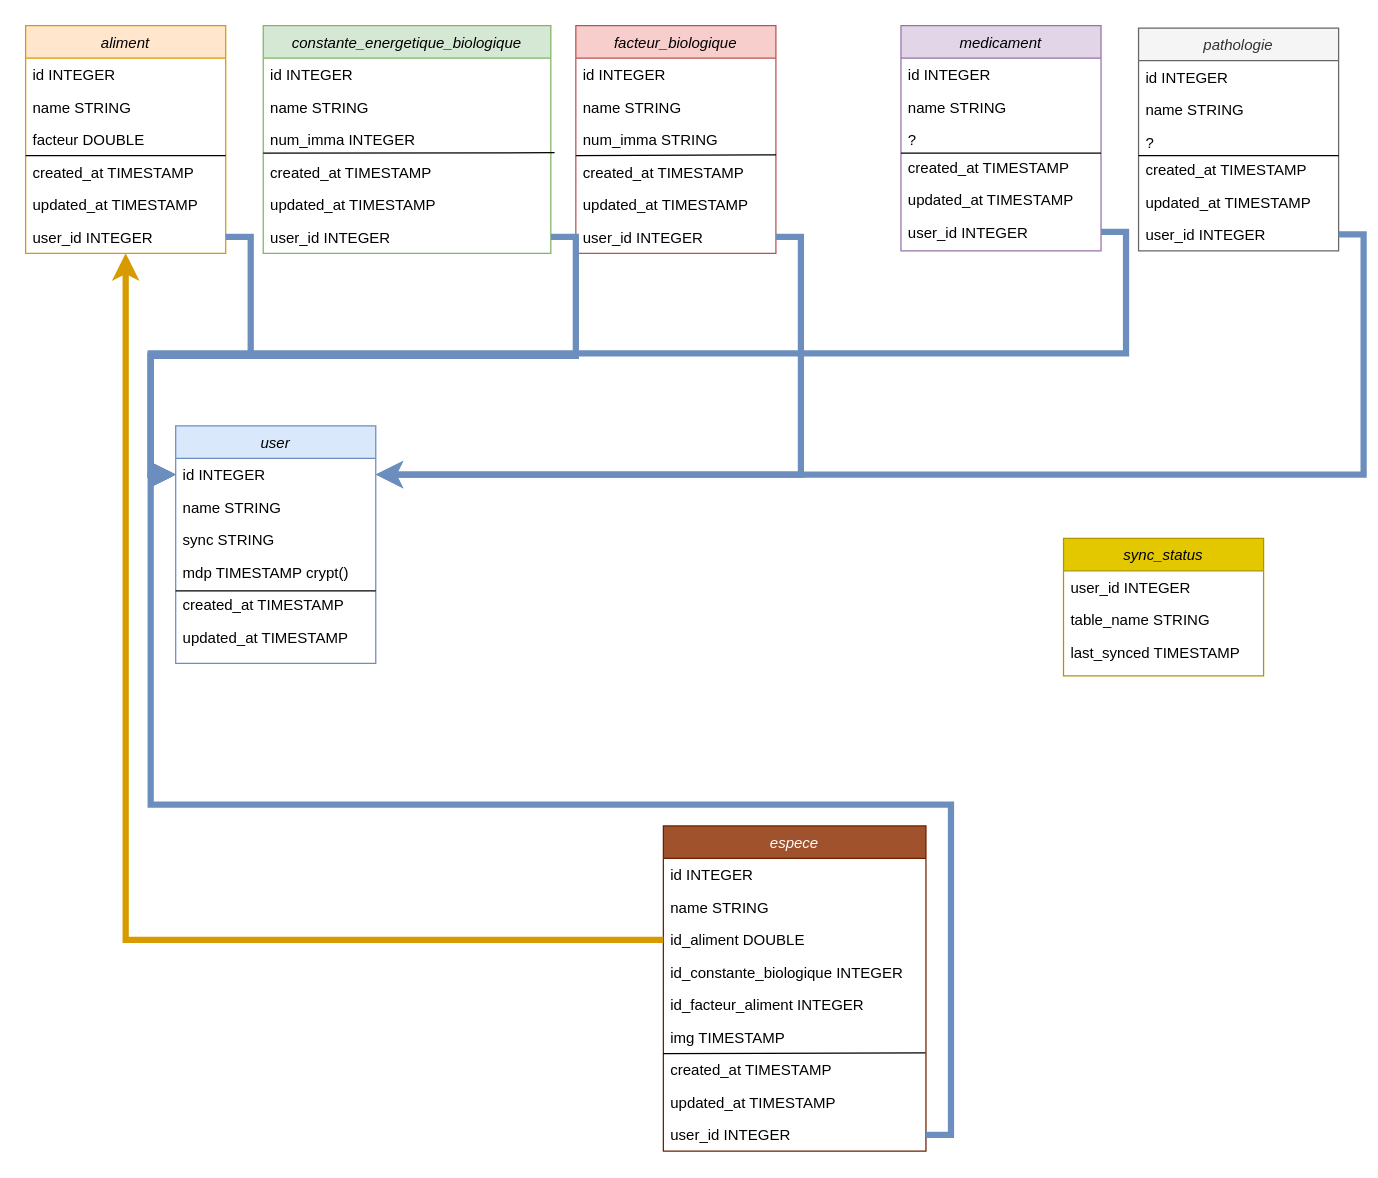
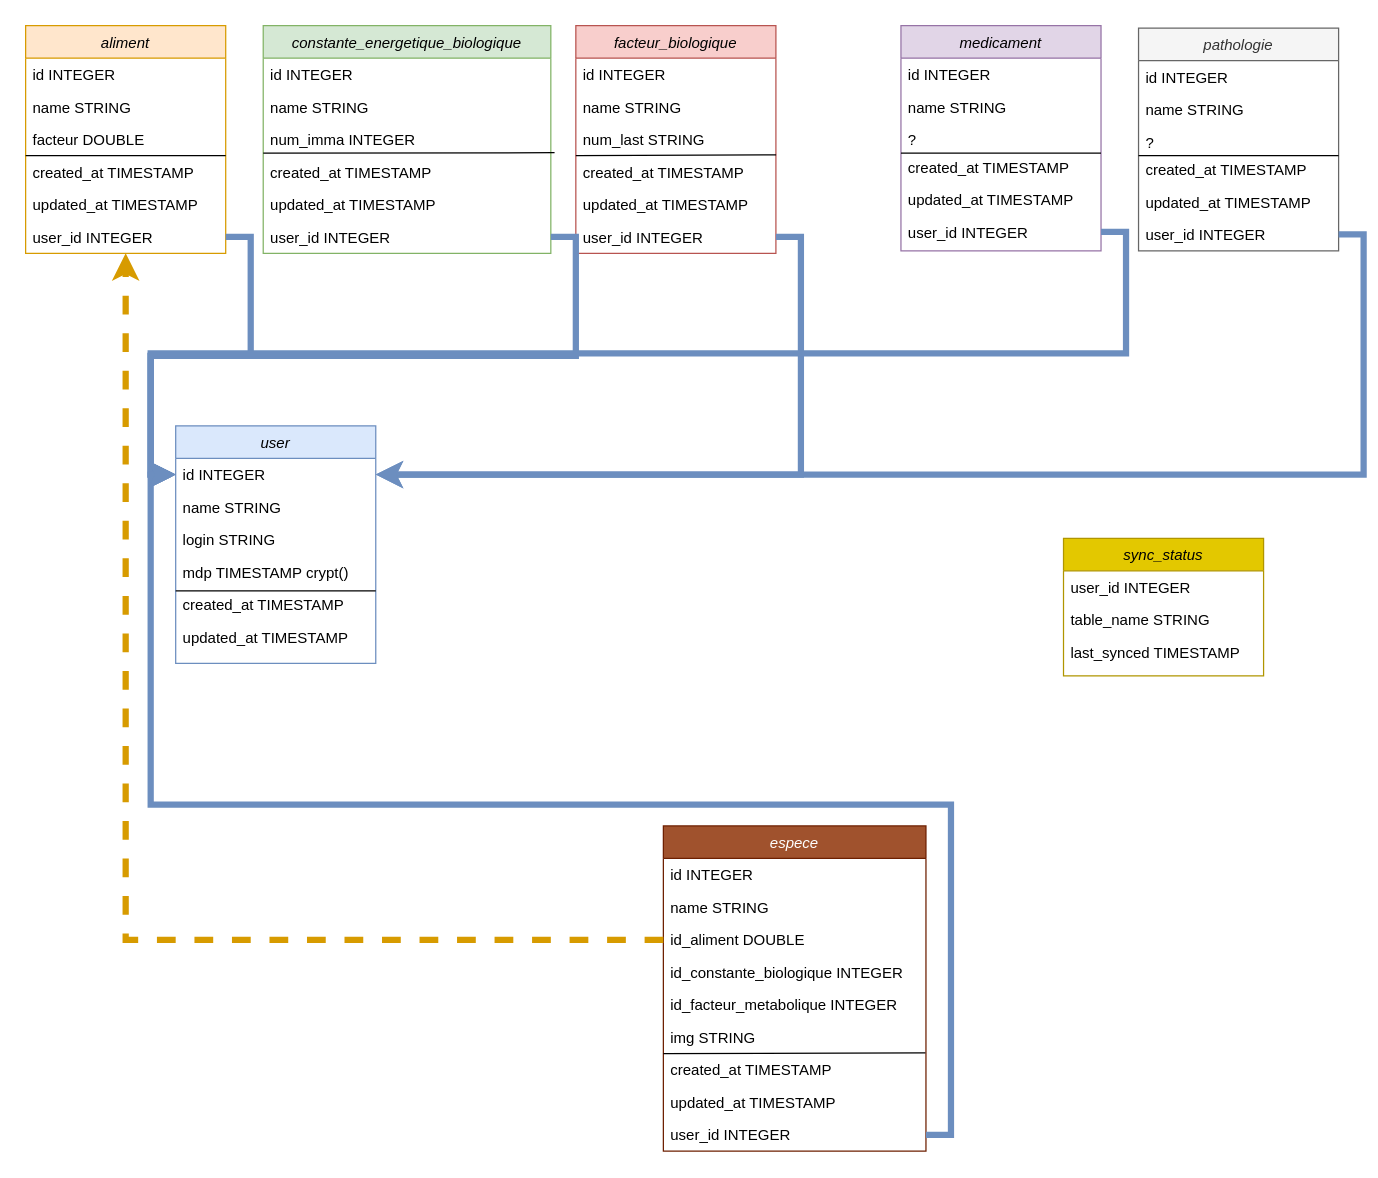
(642, 140) -> (642, 140)
(227, 540) -> (227, 540)
(635, 939) -> (635, 939)
(771, 1005) -> (788, 1005)
(721, 1038) -> (708, 1038)
